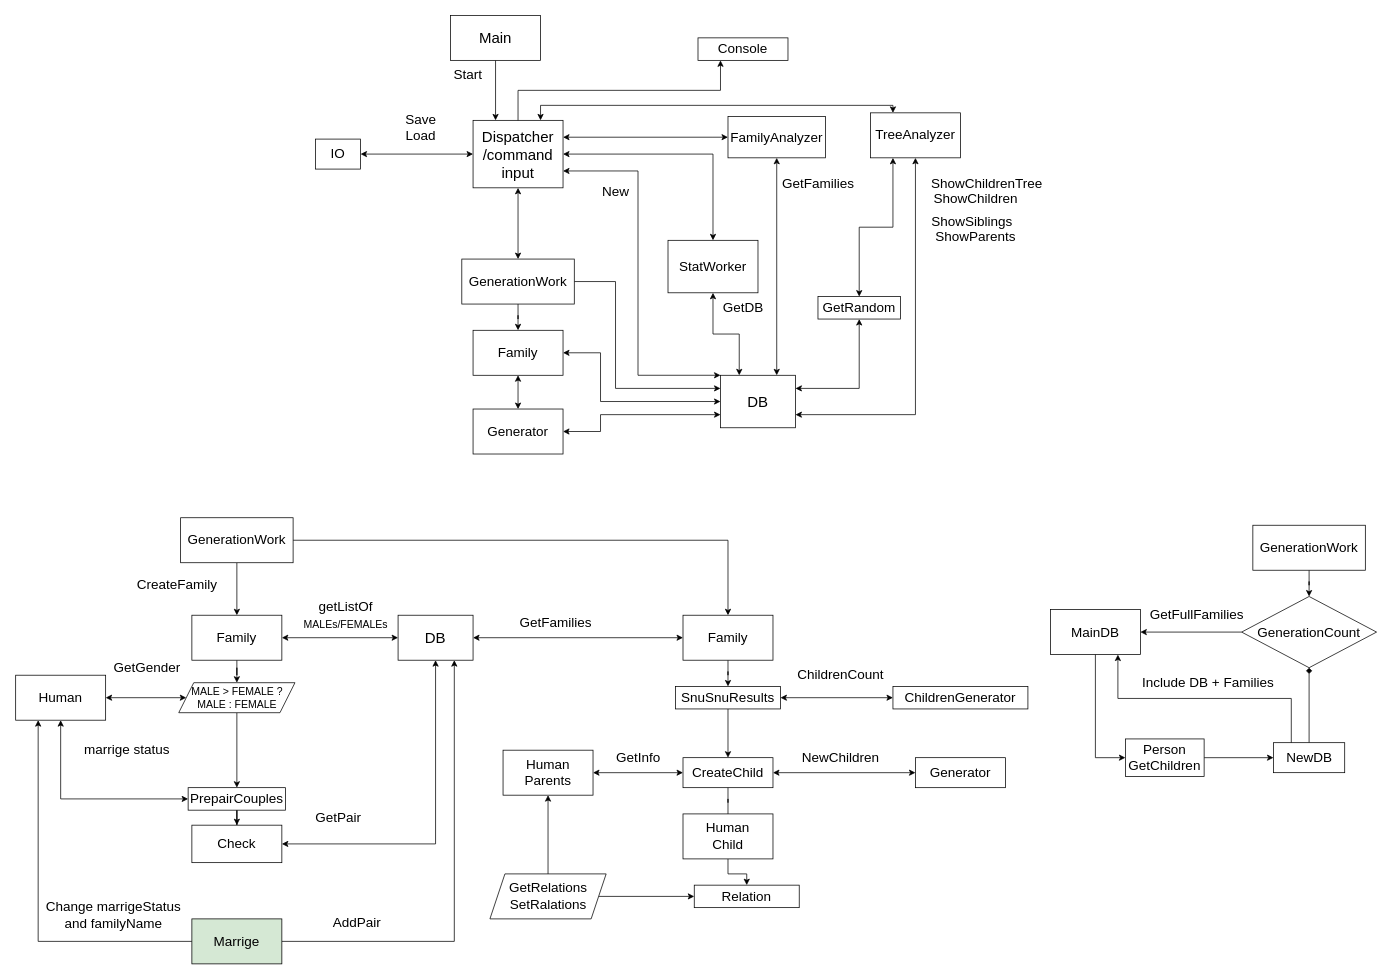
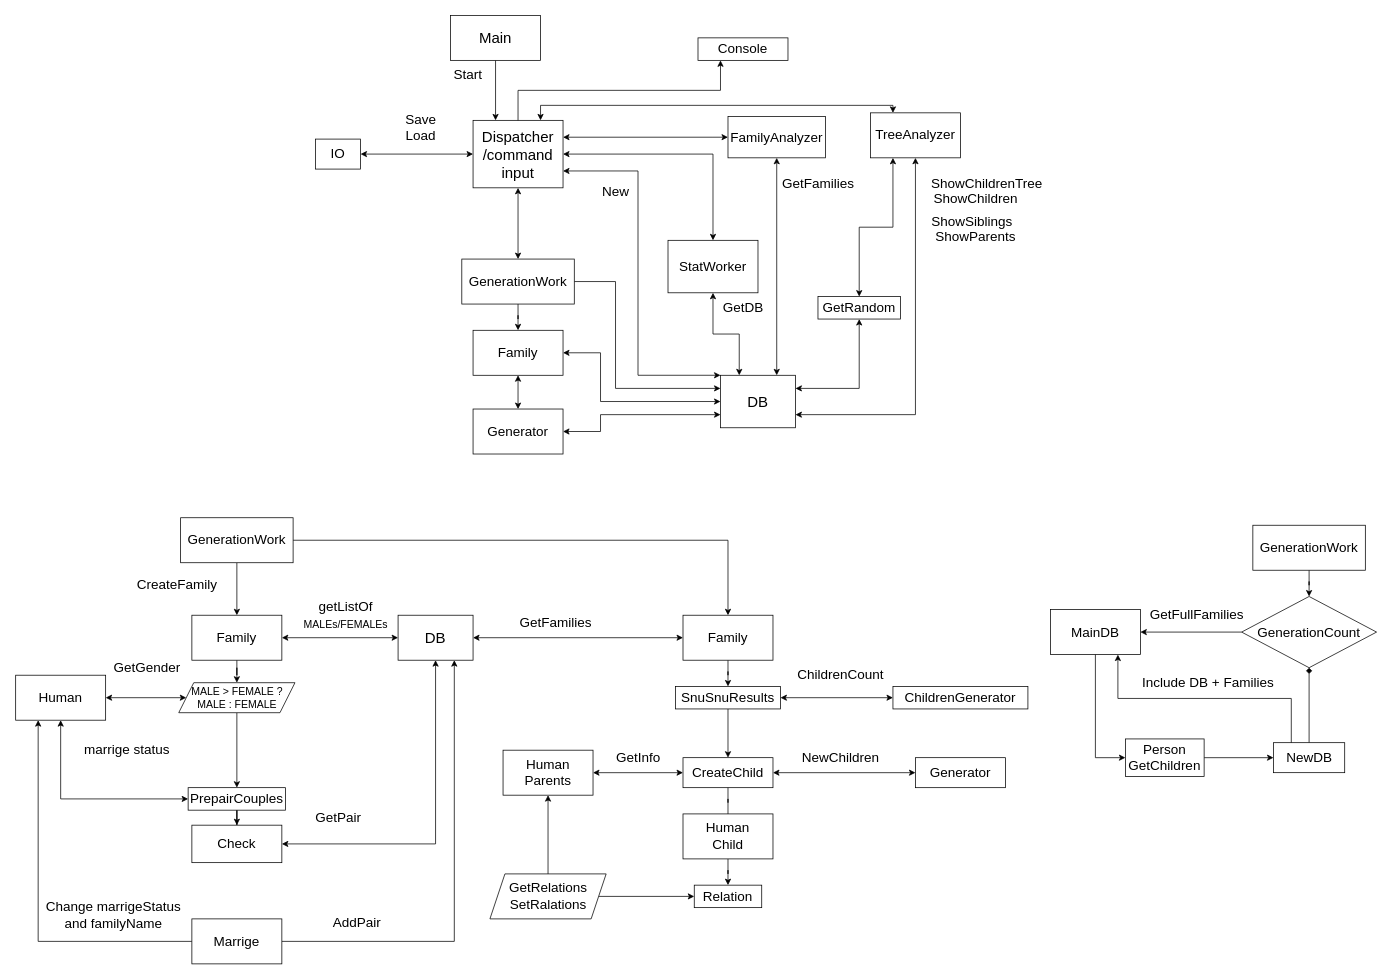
(747, 897) -> (728, 897)
(237, 942) -> (237, 942)
